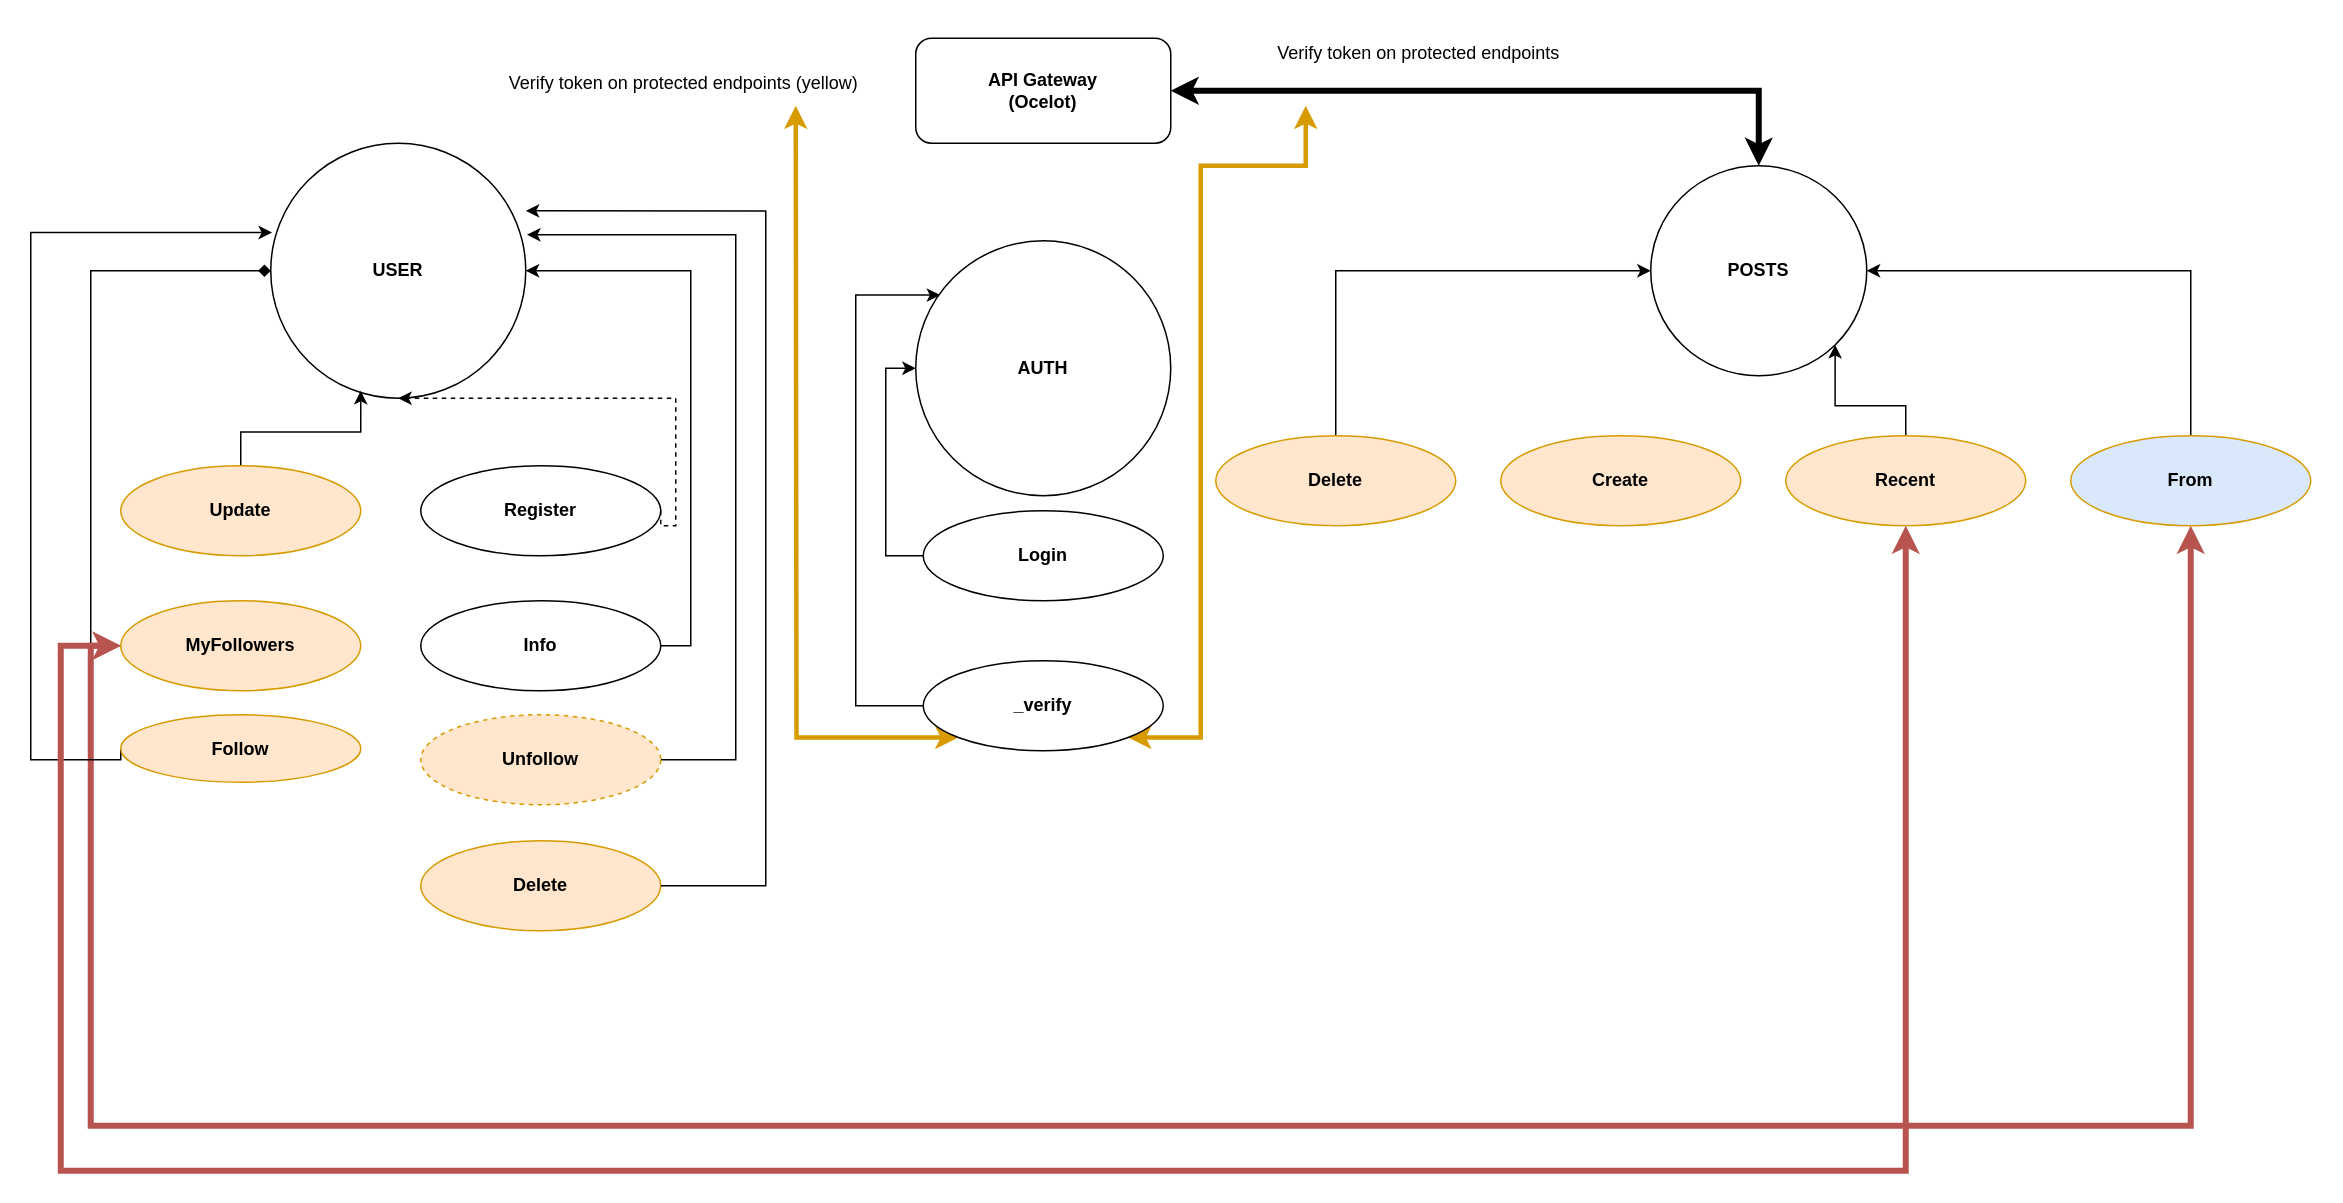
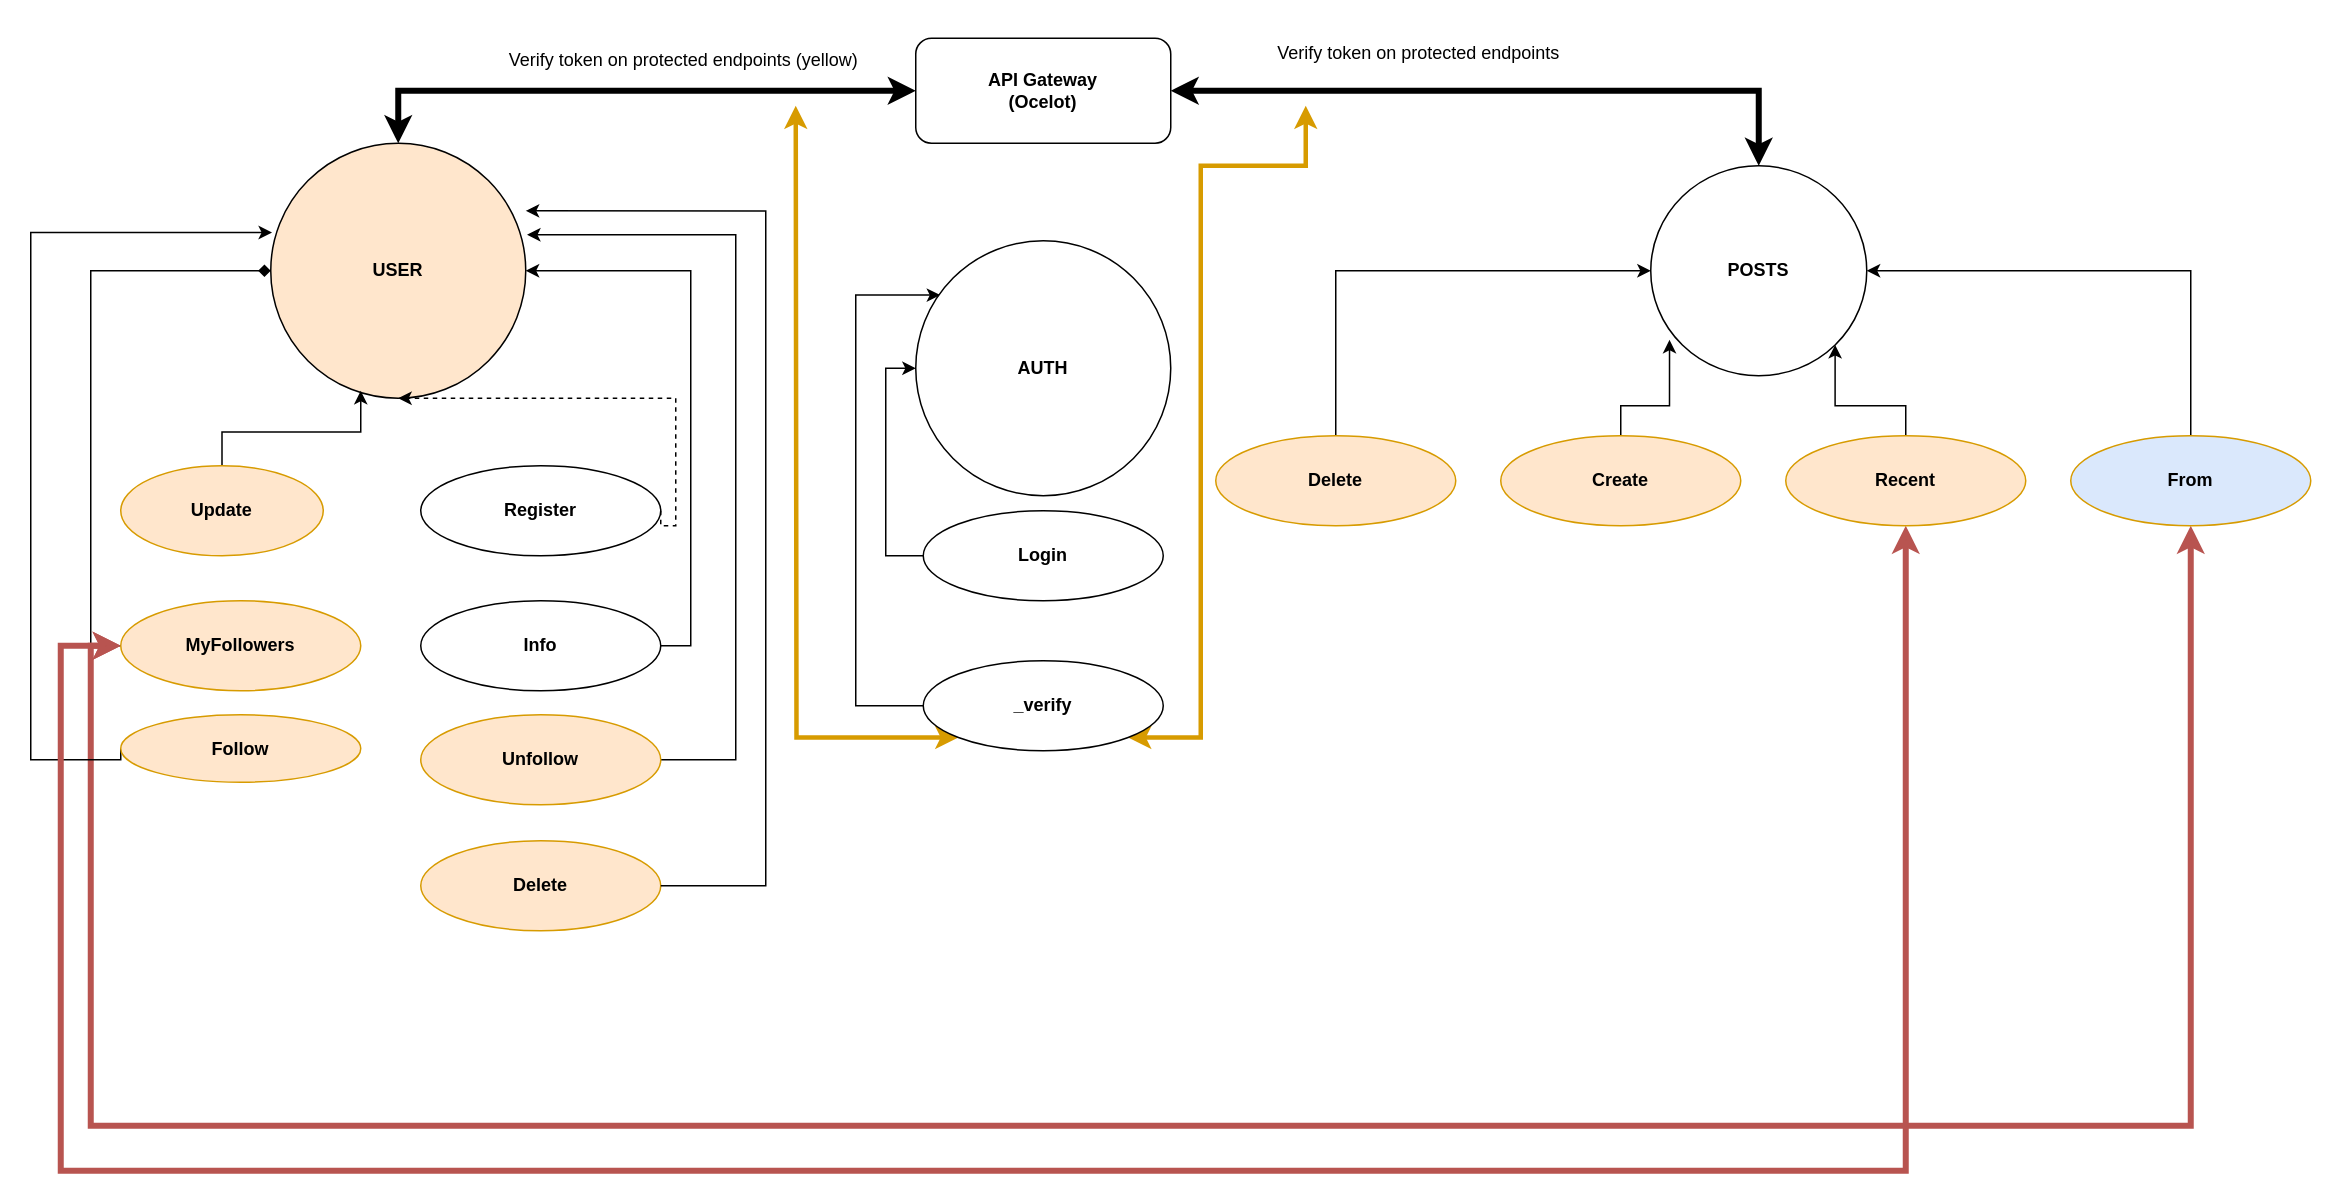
(683, 83) -> (683, 61)
none -> (631, 91)
(398, 271) -> (398, 271)
none -> (1658, 406)
(241, 511) -> (222, 511)
(541, 760) -> (541, 760)
